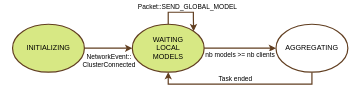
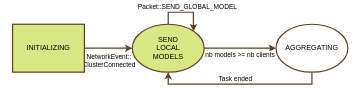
(48, 48) -> (48, 48)
(168, 48) -> (168, 48)
